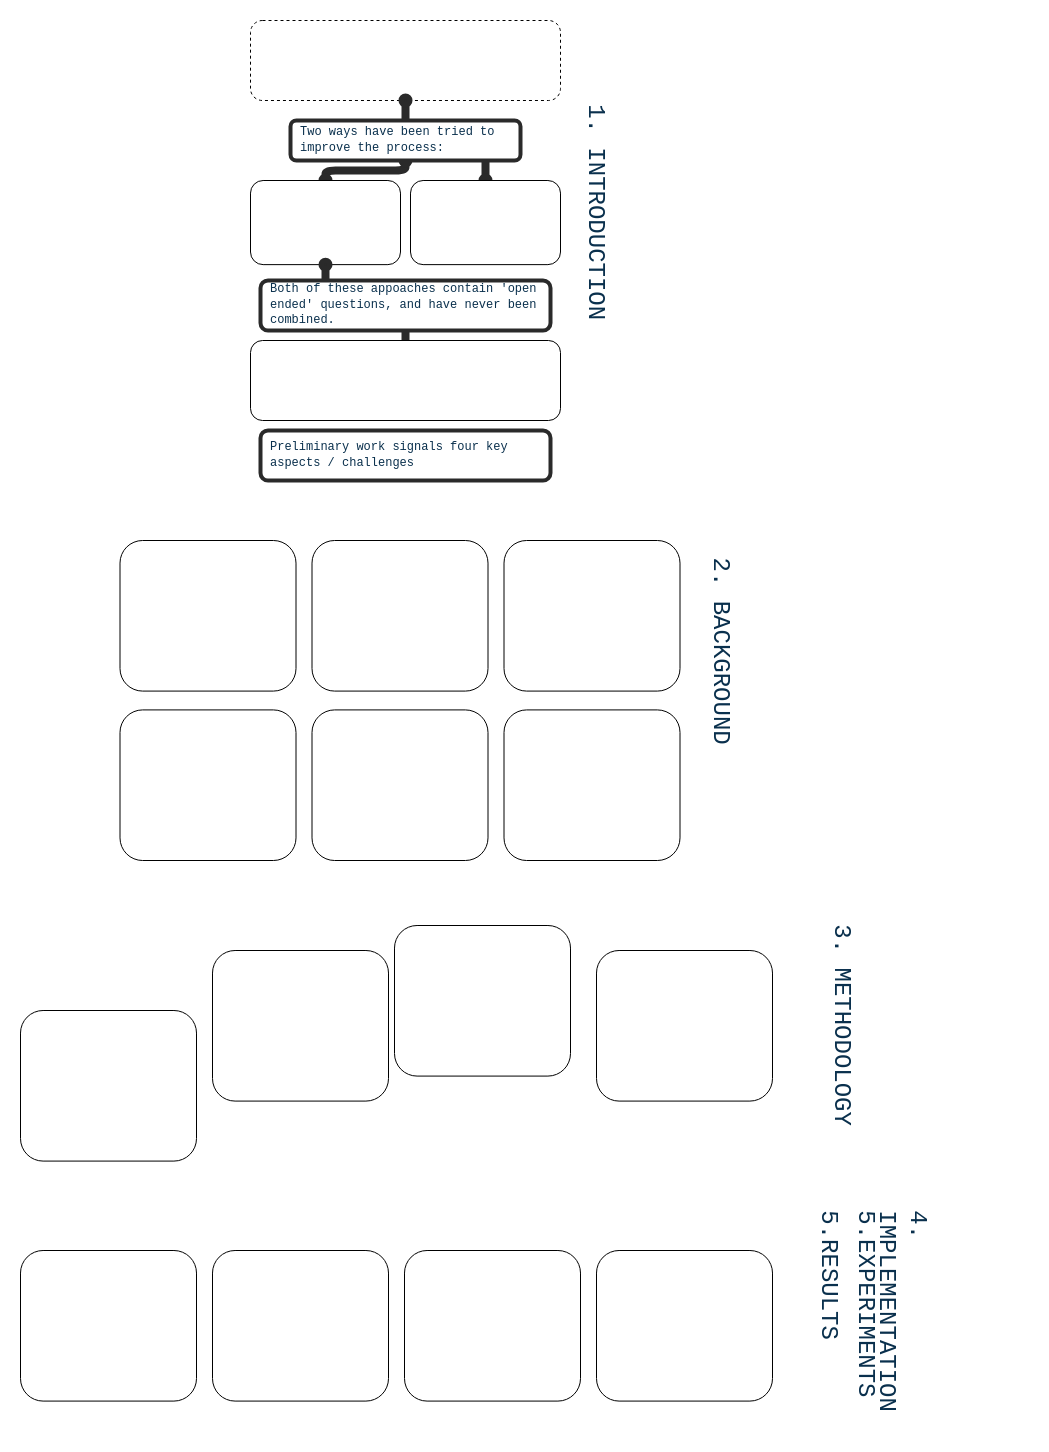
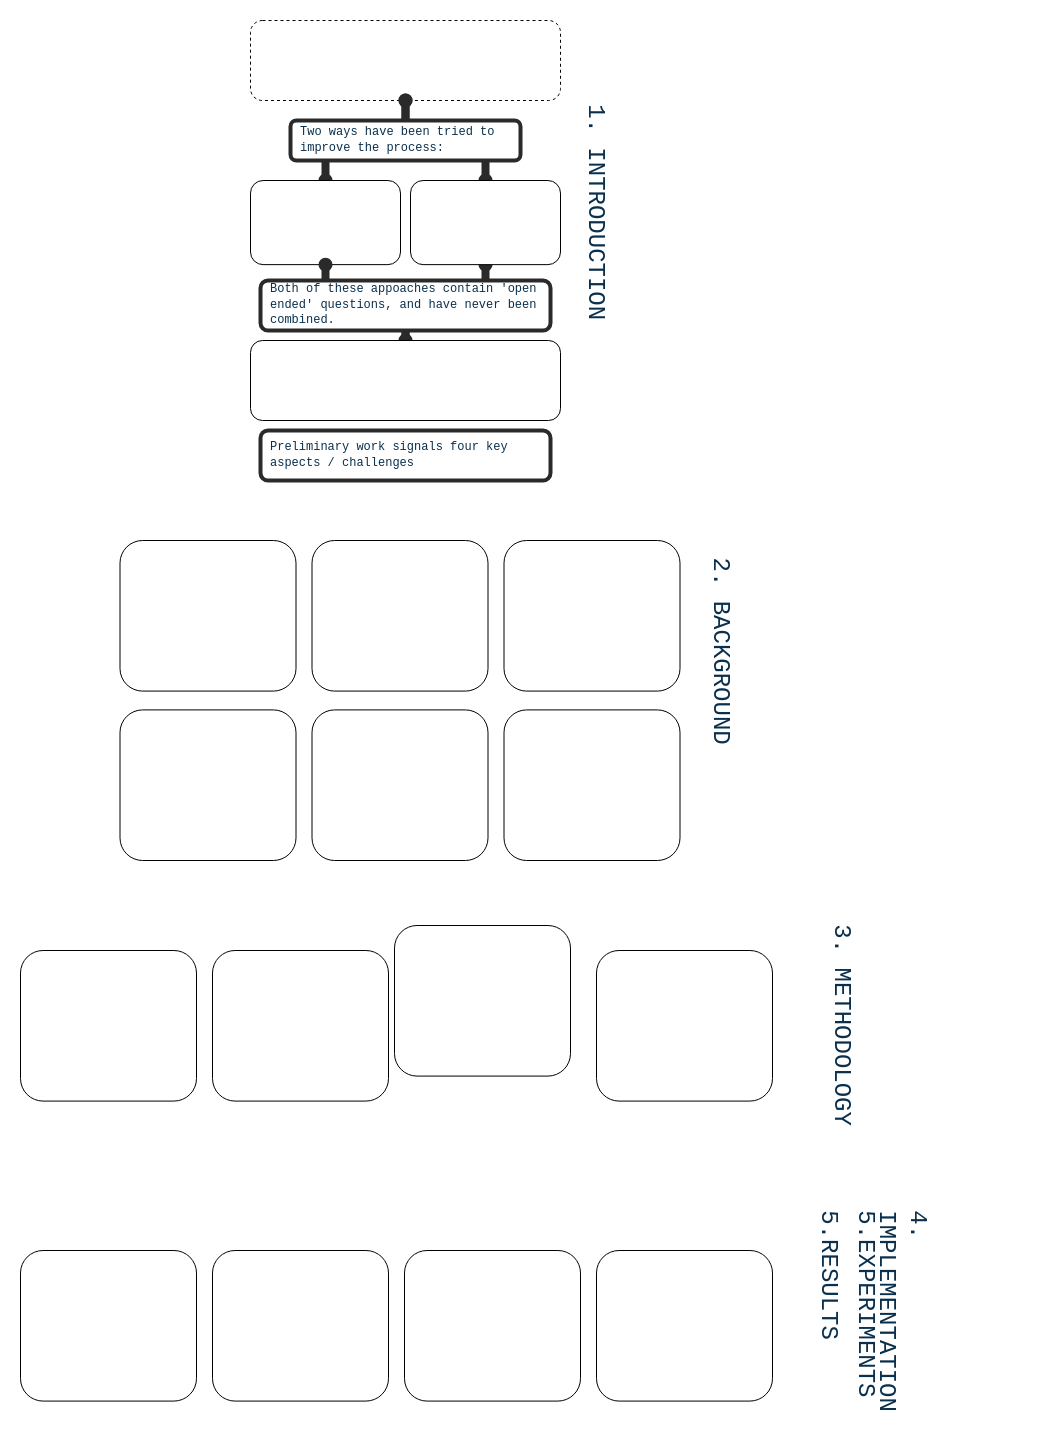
(370, 171) -> (326, 167)
none -> (486, 273)
(109, 1086) -> (109, 1026)
